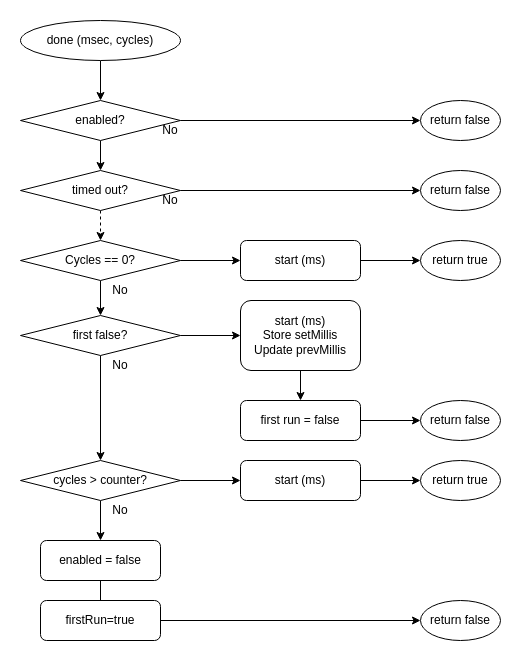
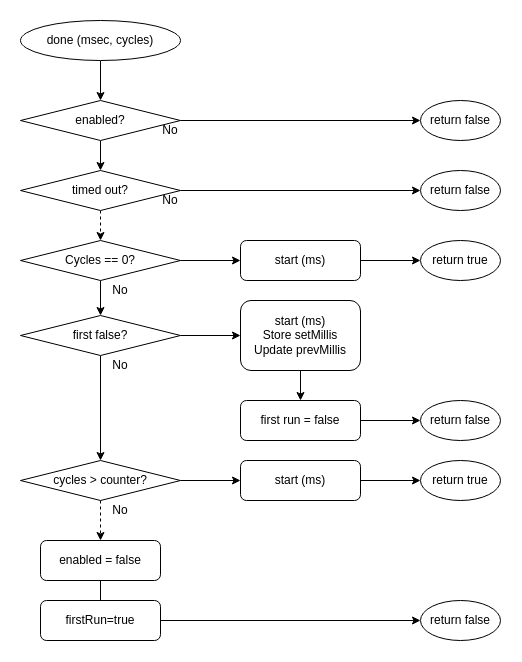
(101, 517) -> (101, 517)
